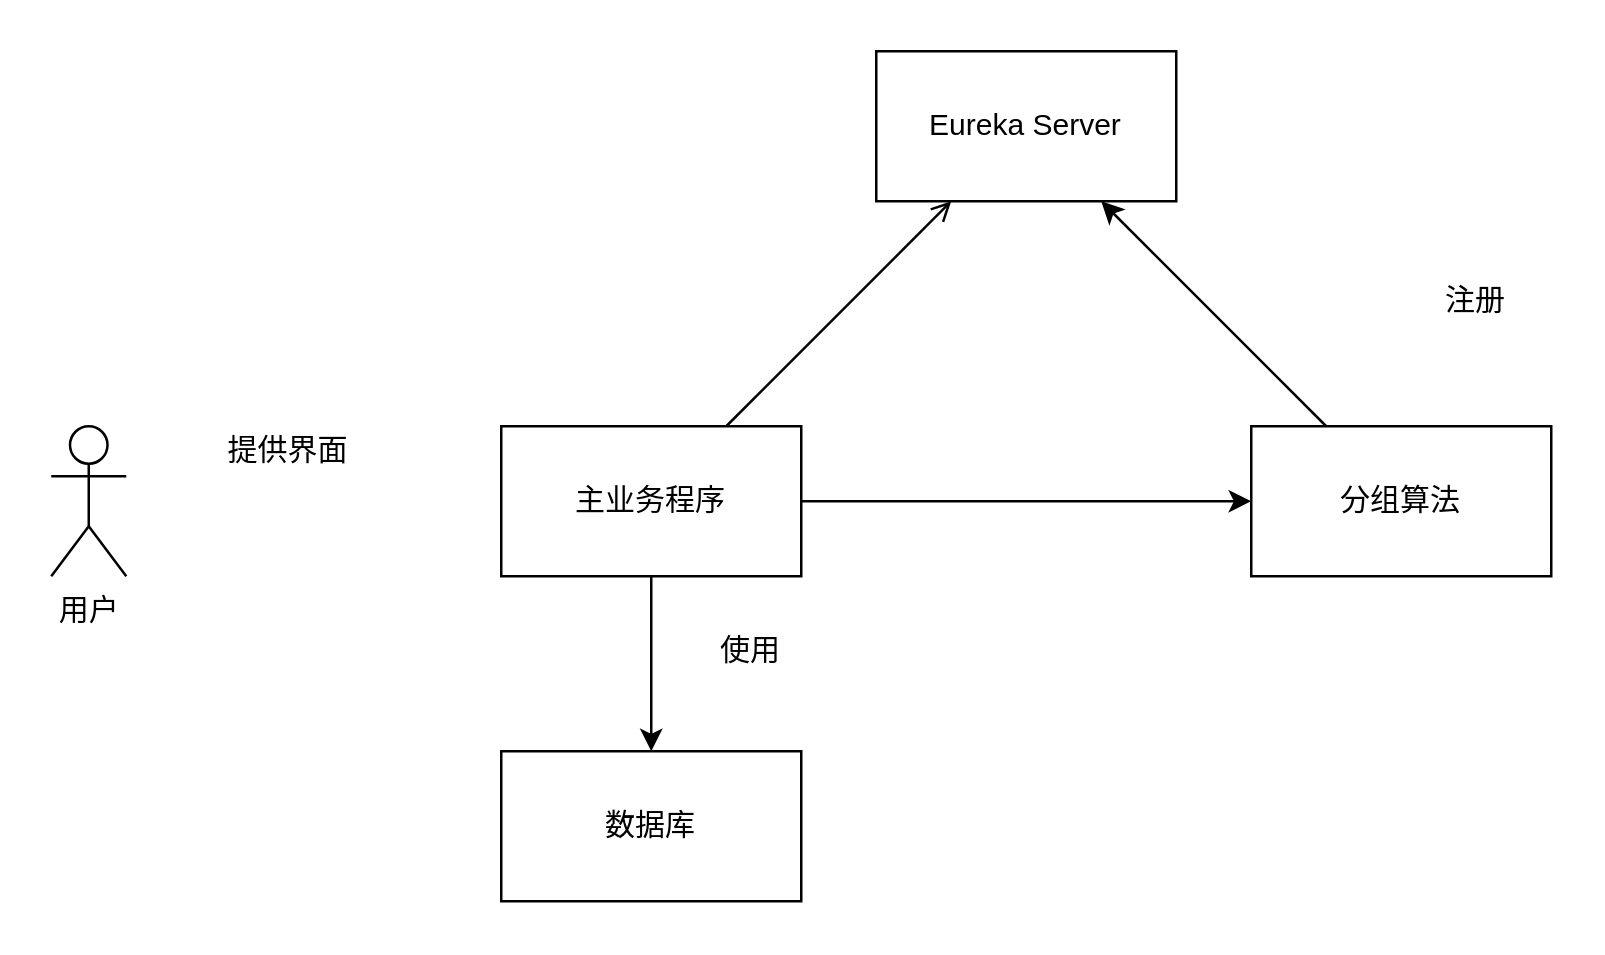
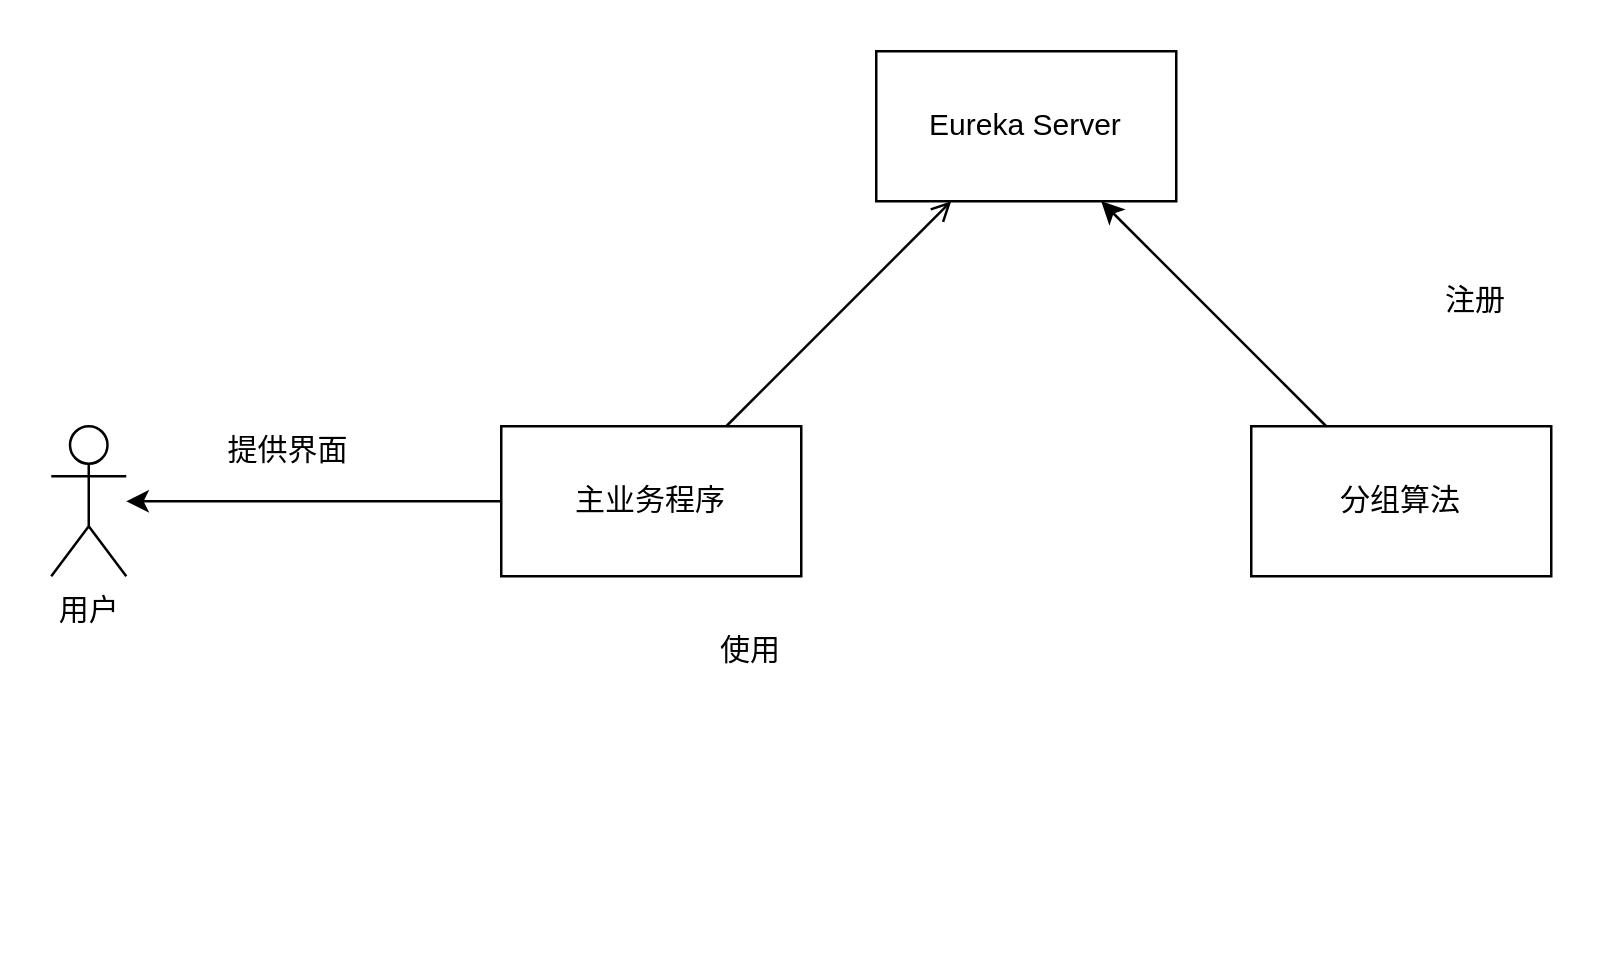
(1018, 501) -> (322, 501)
(651, 655) -> none
(651, 826) -> none
